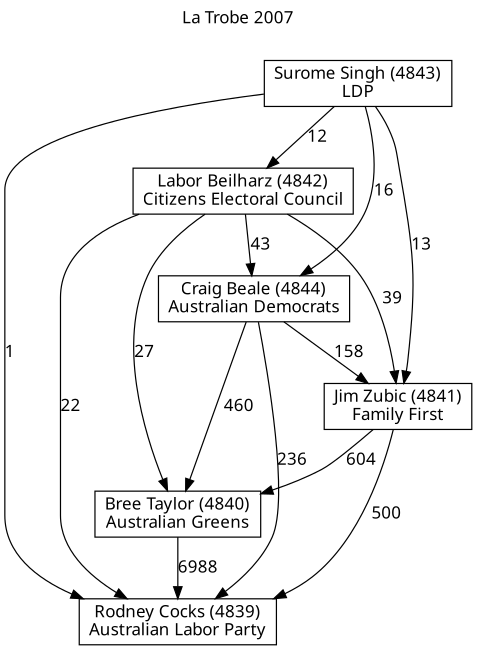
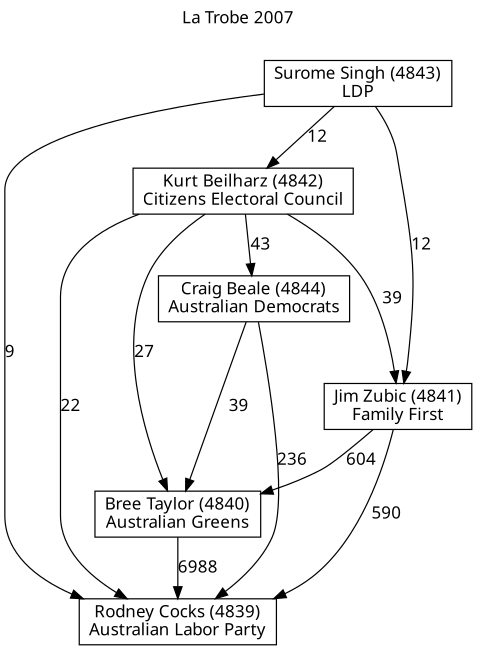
(243, 191) -> (243, 191)
(370, 199) -> none
(422, 245) -> (422, 245)
(321, 349) -> none
(10, 353) -> (10, 353)
(239, 406) -> (239, 406)
(387, 514) -> (387, 514)
